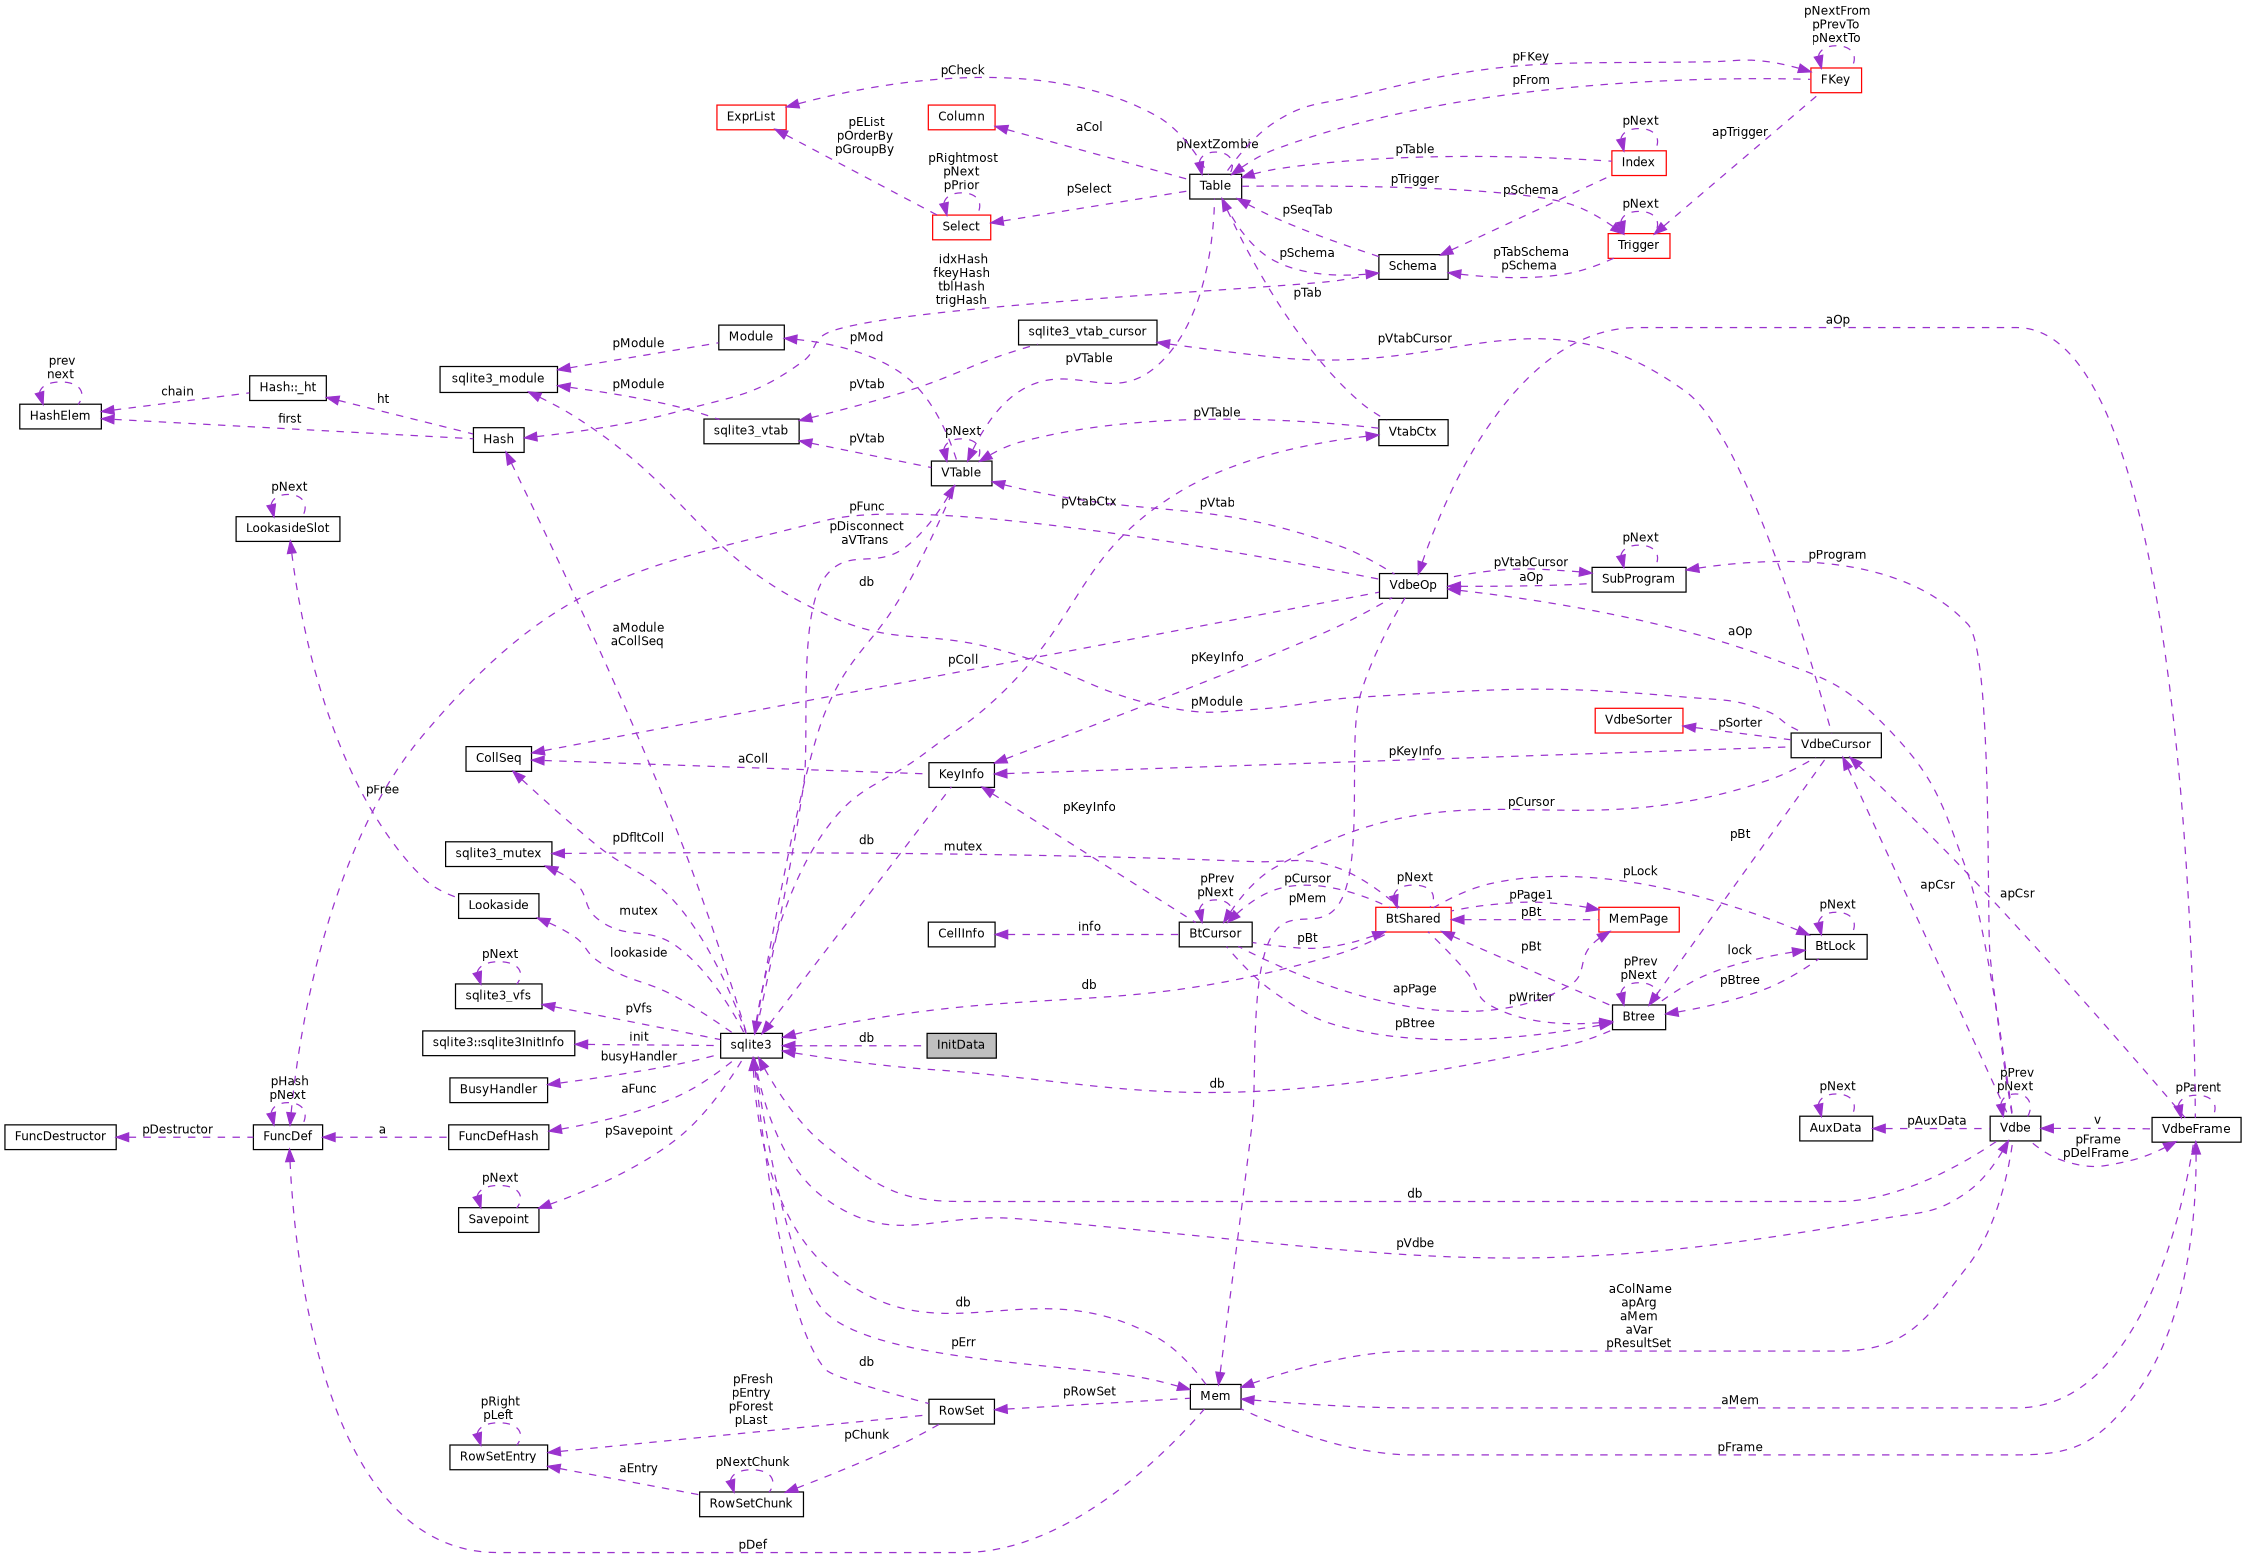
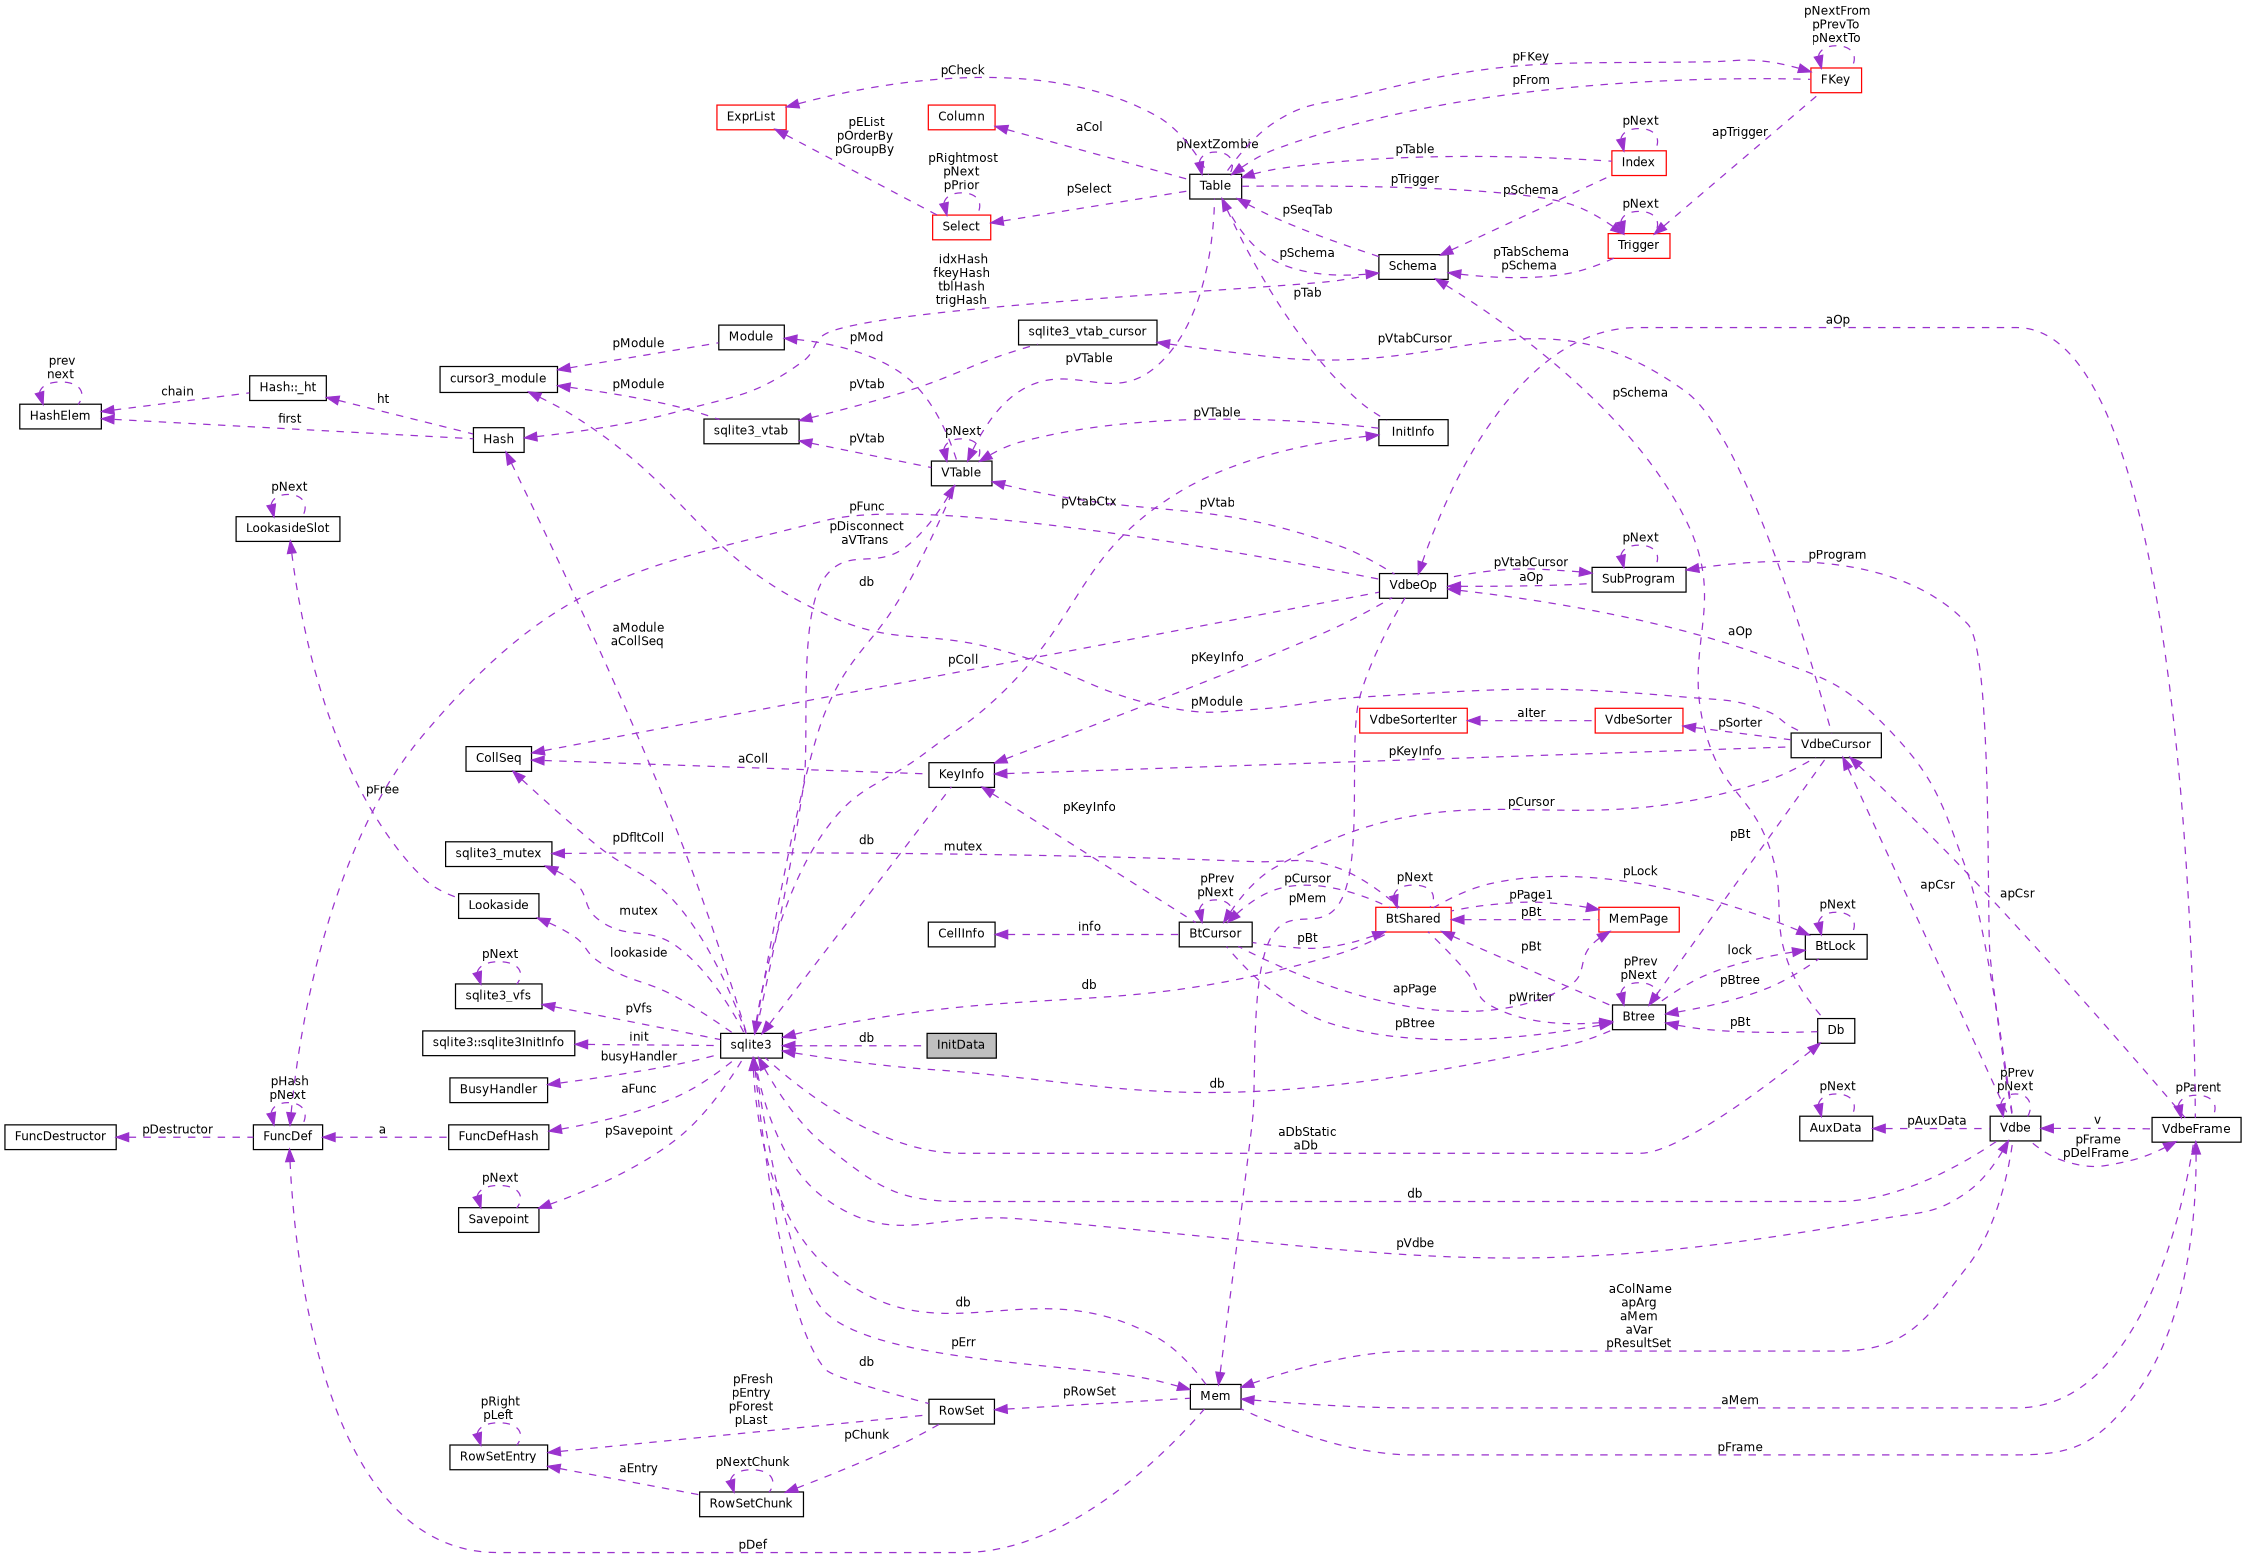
(499, 379) -> (499, 379)
(1413, 433) -> (1413, 433)
none -> (1413, 721)
none -> (1836, 1031)
